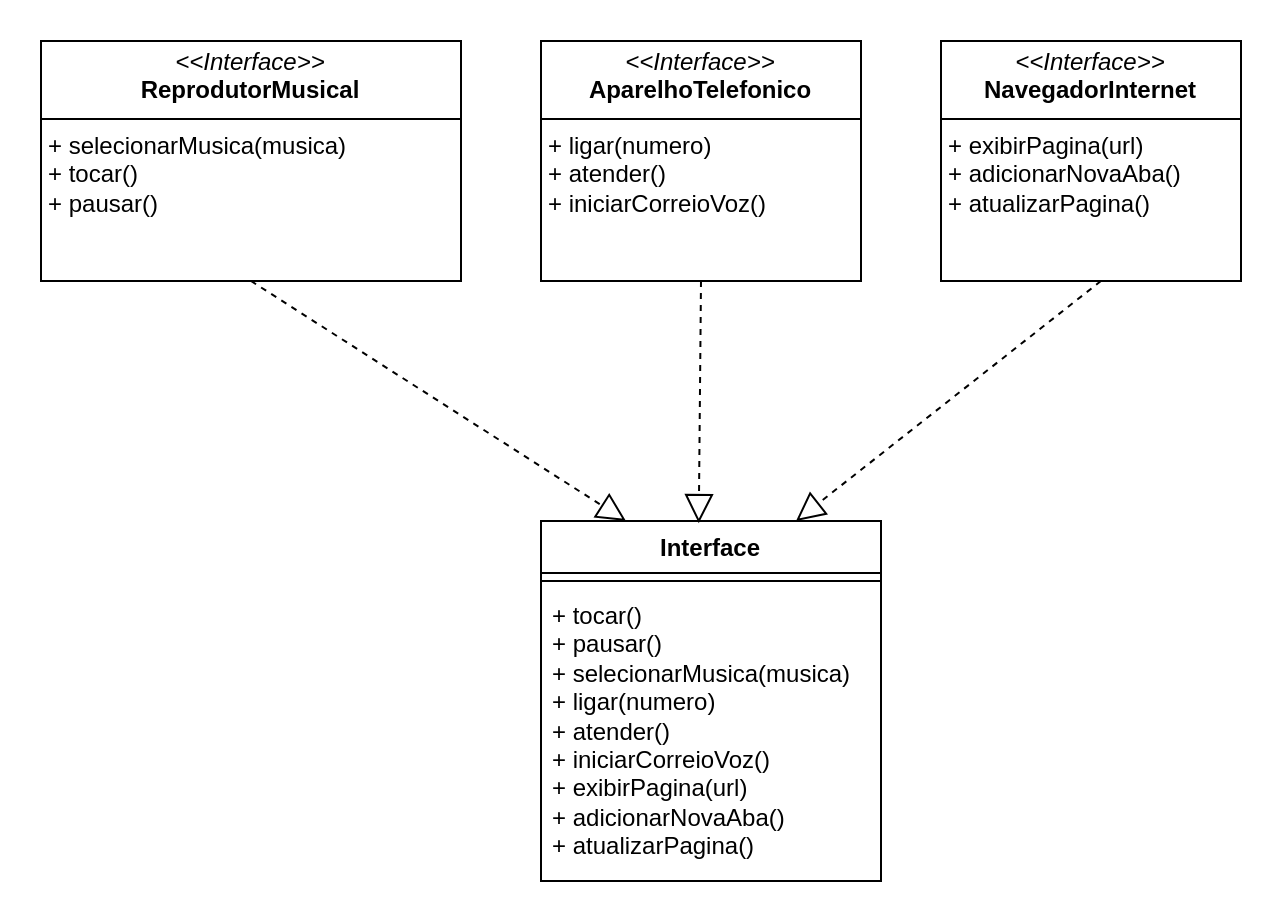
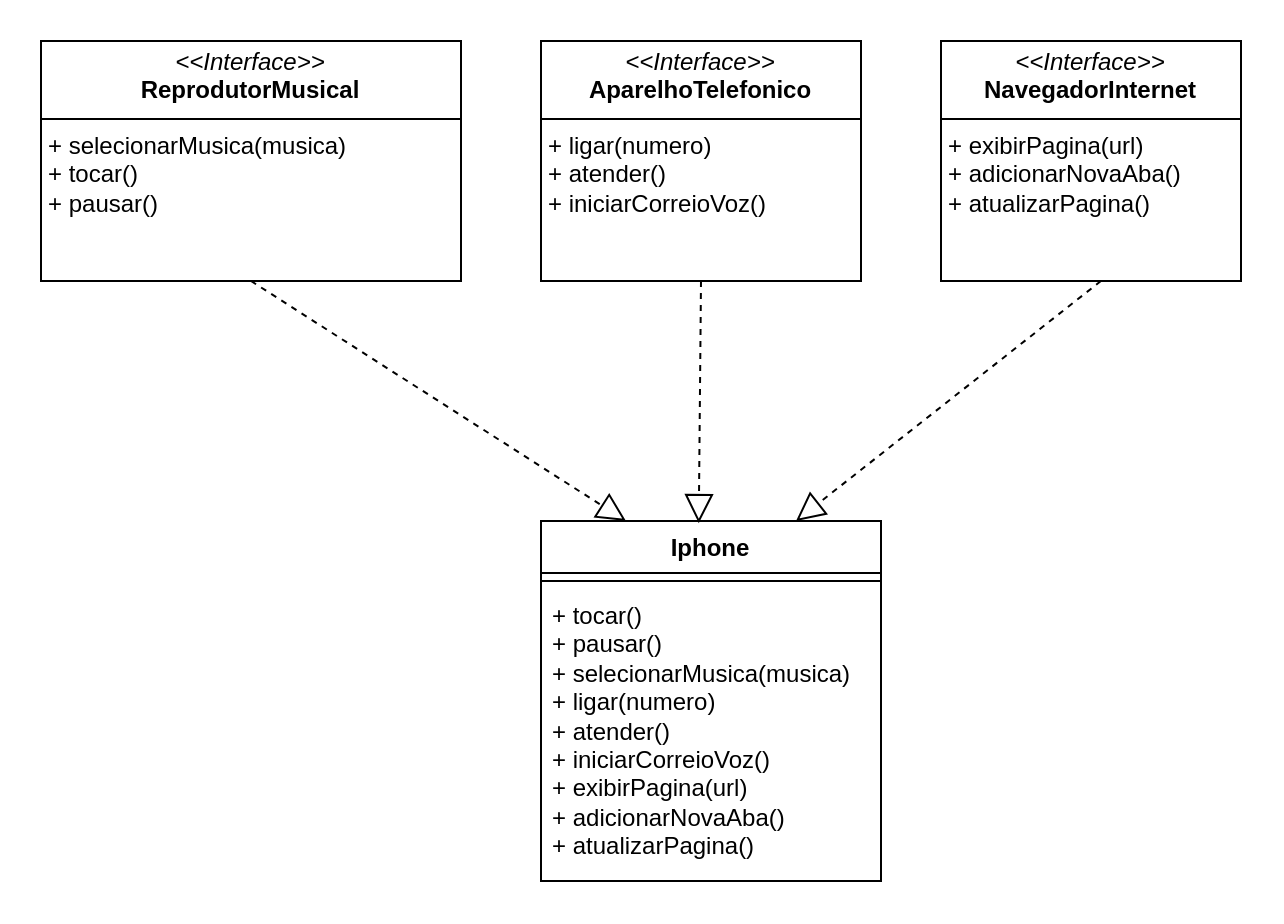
(711, 549) -> (711, 549)
